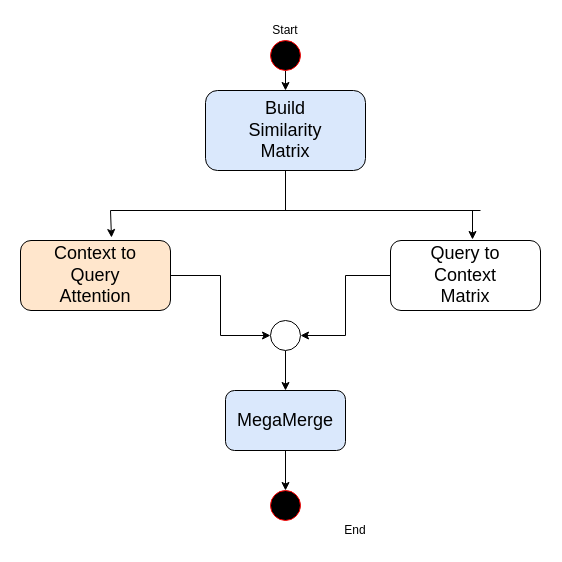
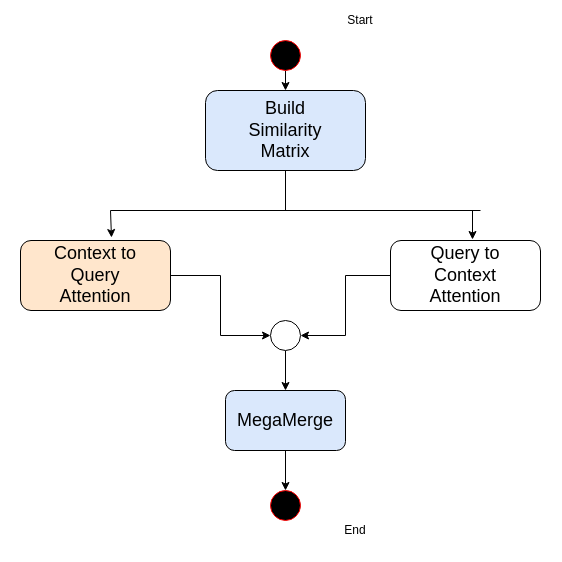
(286, 31) -> (361, 21)
(466, 276) -> (466, 276)
